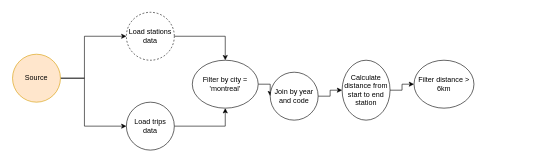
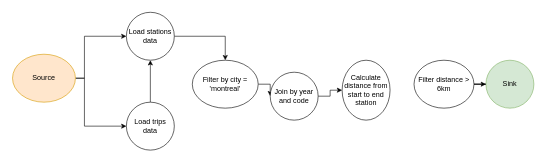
(150, 36) -> (150, 36)
(36, 78) -> (44, 78)
(404, 84) -> none
none -> (482, 84)
none -> (510, 84)
(225, 113) -> (150, 83)
